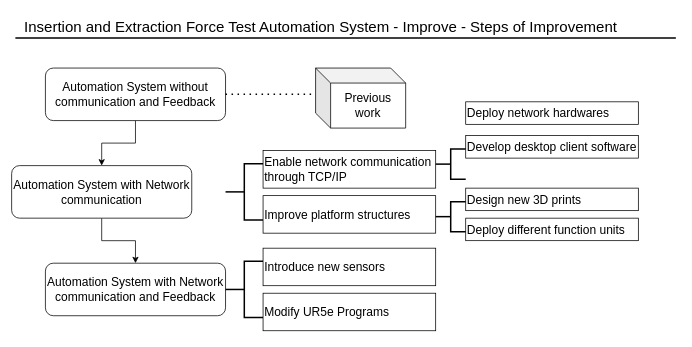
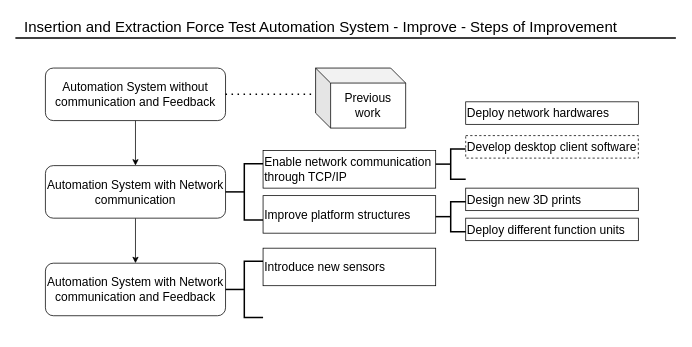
(552, 147) -> (552, 147)
(102, 192) -> (135, 192)
(349, 312) -> none
